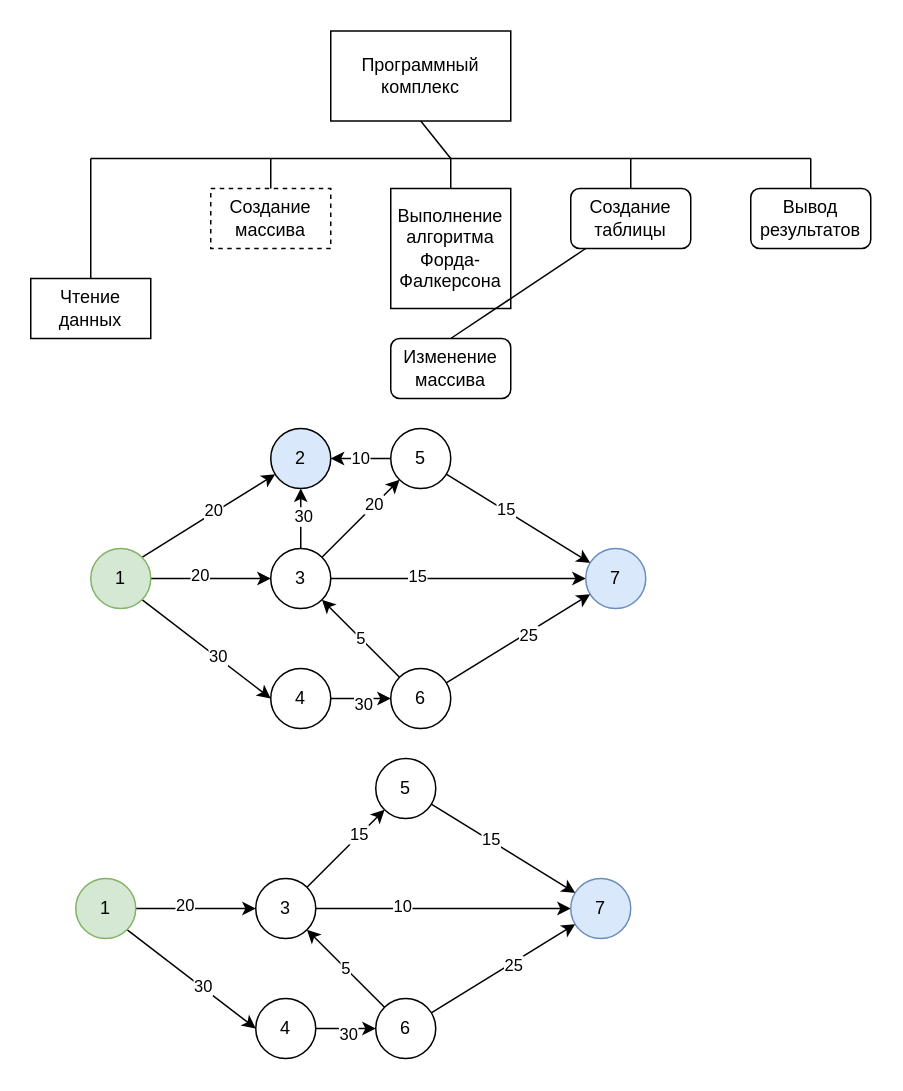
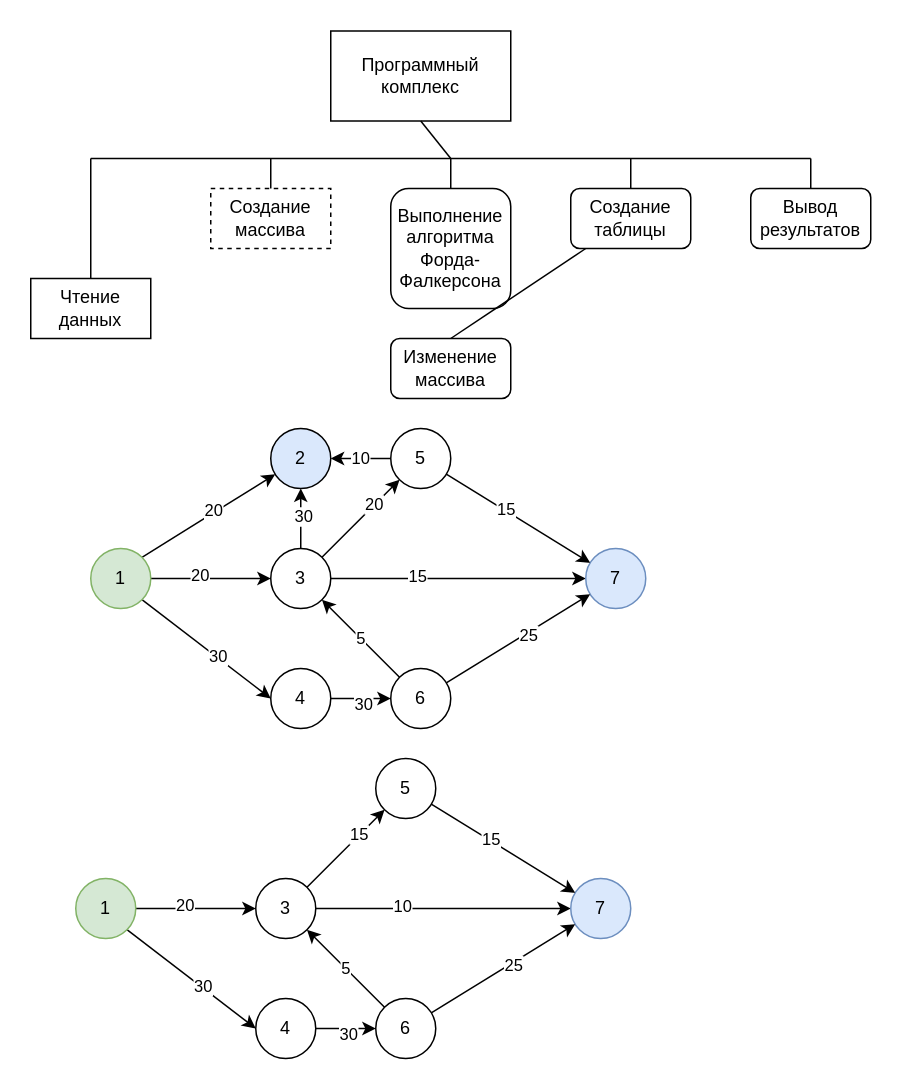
(451, 248) -> (451, 248)
